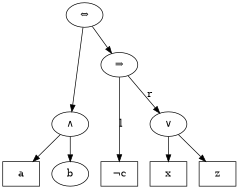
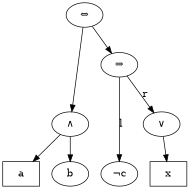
(119, 174) -> (119, 174)
(218, 174) -> none
